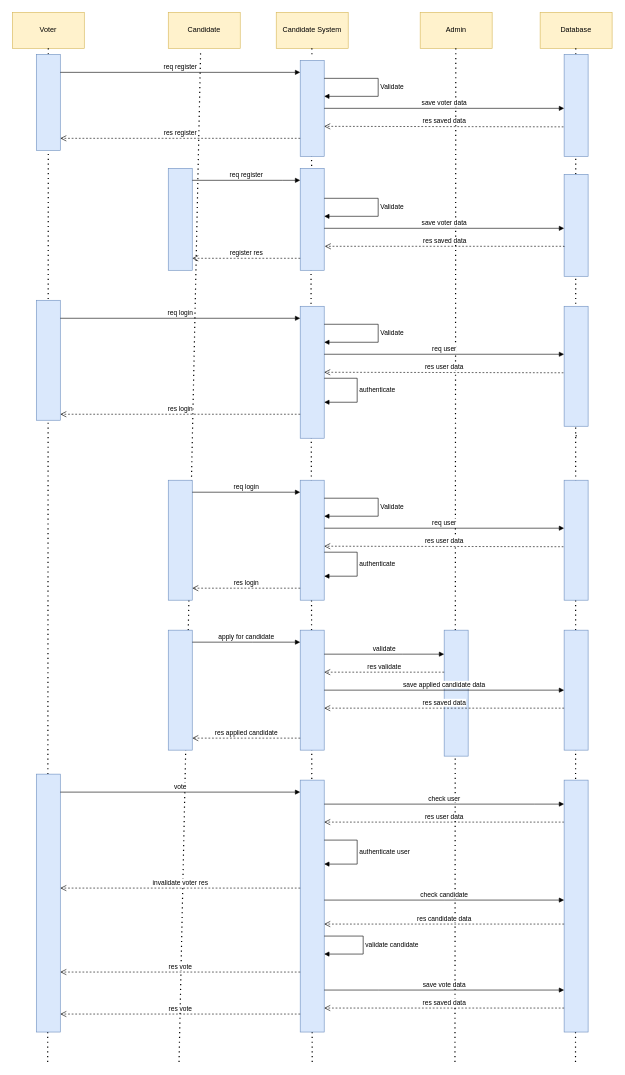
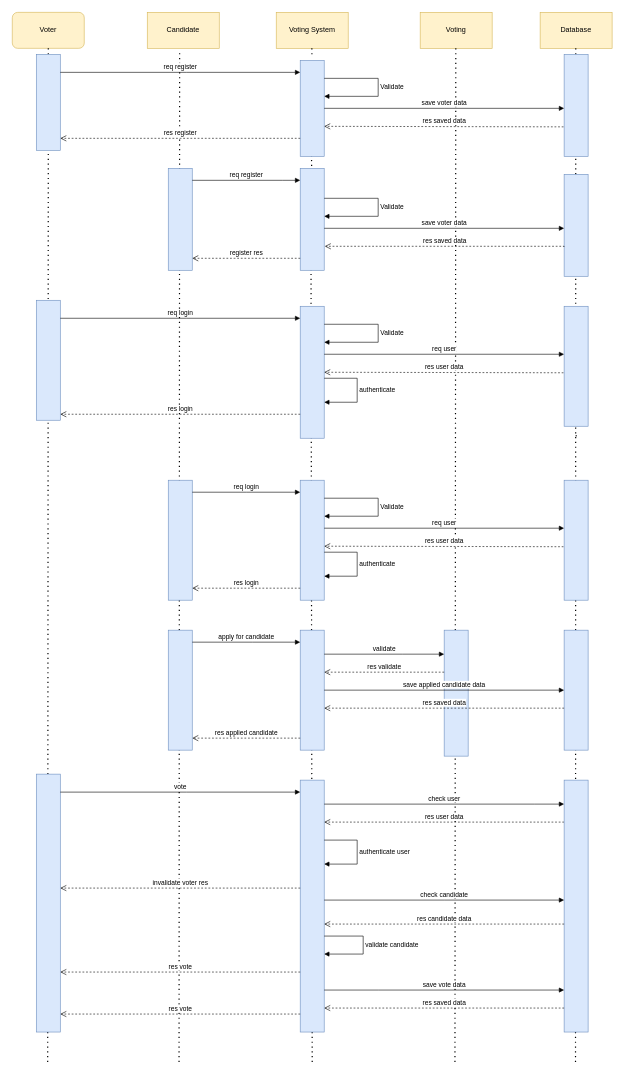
(48, 30) -> (48, 30)
(204, 30) -> (183, 30)
(312, 30) -> (312, 30)
(456, 30) -> (456, 30)
